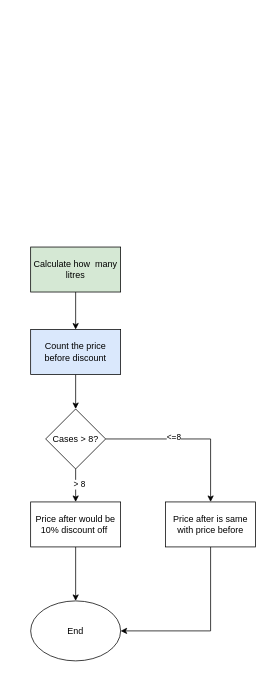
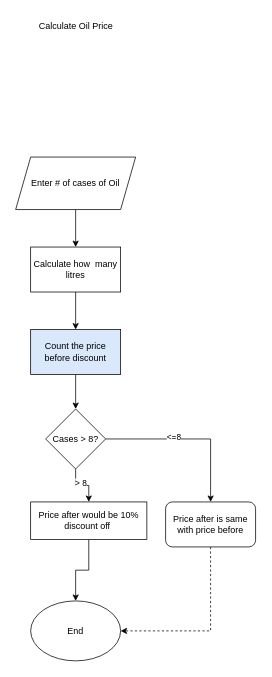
none -> (75, 27)
none -> (75, 183)
none -> (75, 226)
(75, 270) -> (75, 270)
(75, 525) -> (89, 521)
(210, 525) -> (210, 525)
(210, 631) -> (210, 631)
